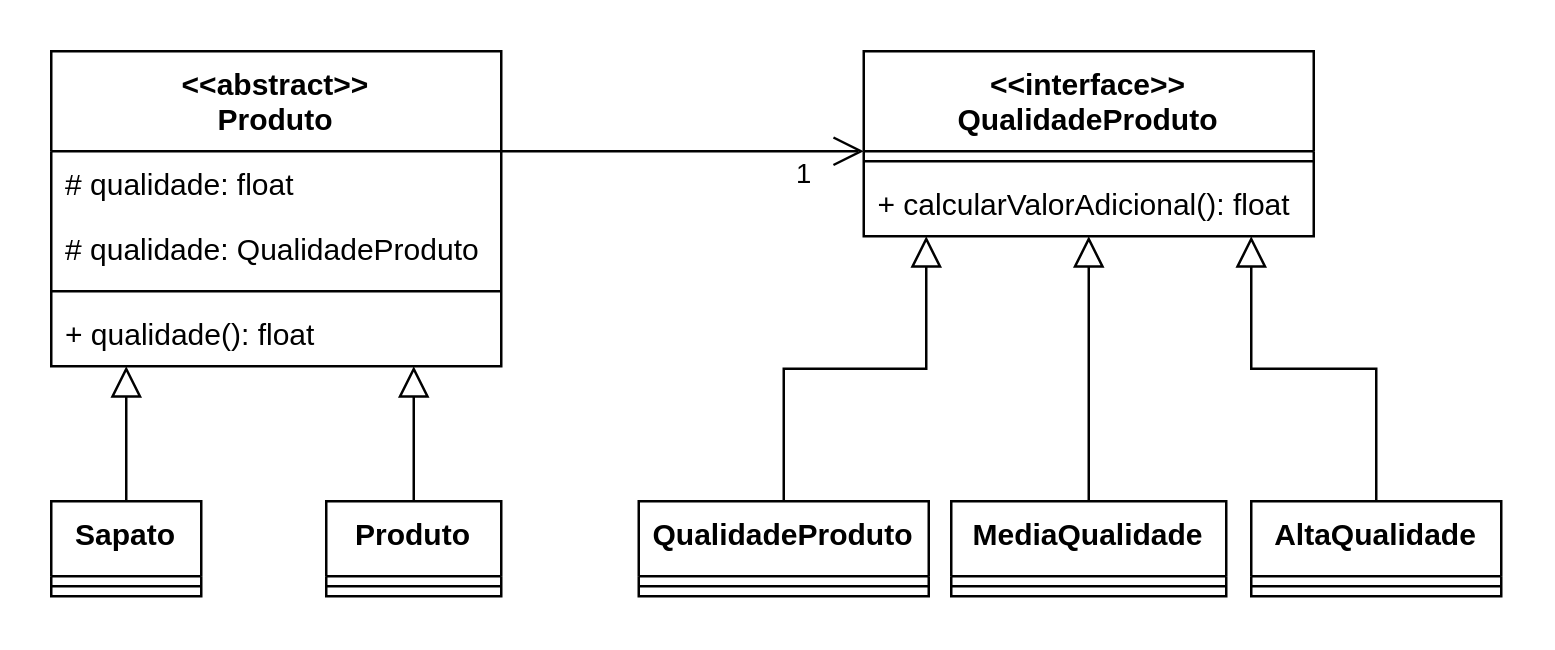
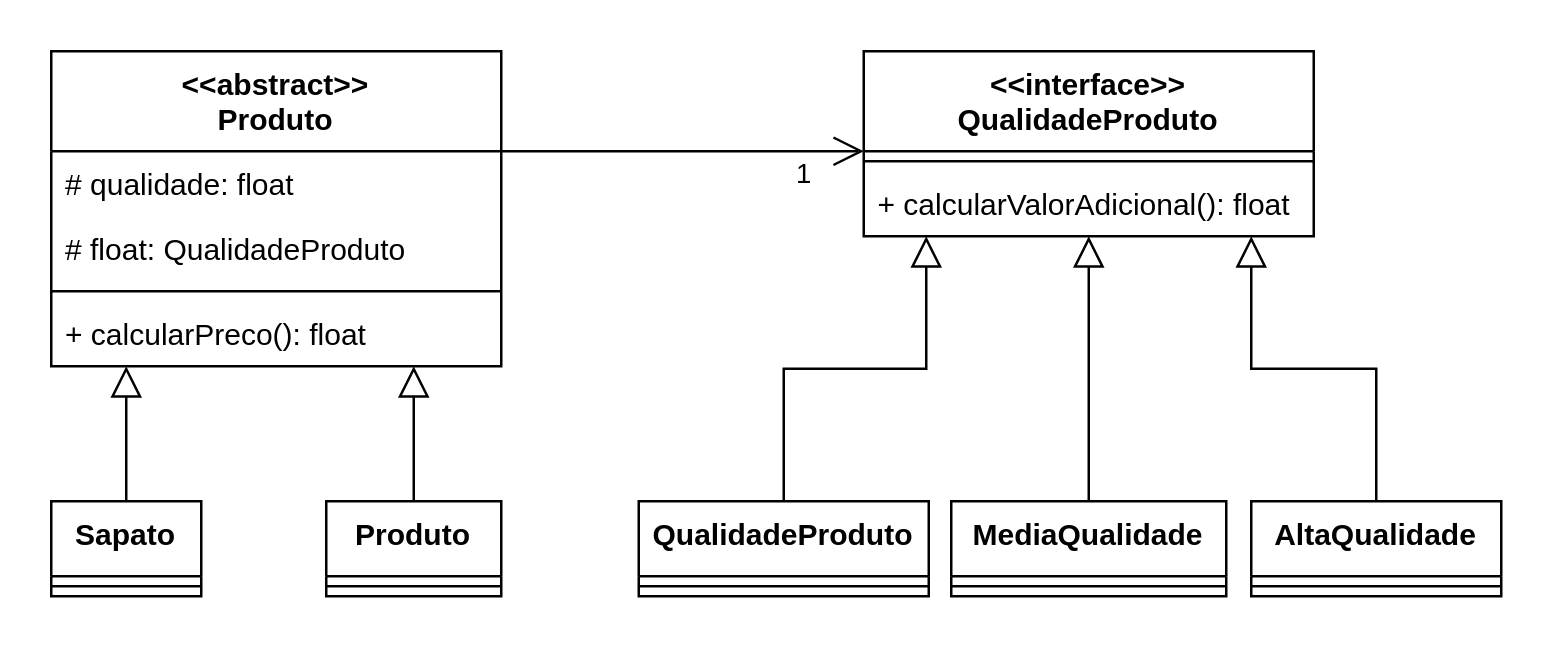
(281, 250) -> (252, 250)
(210, 335) -> (243, 335)
